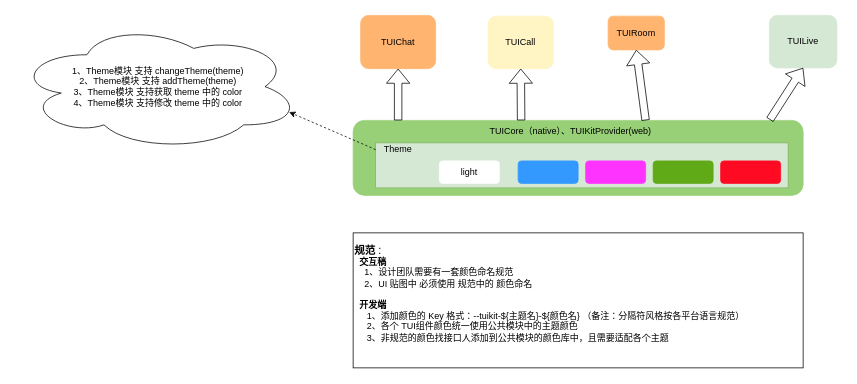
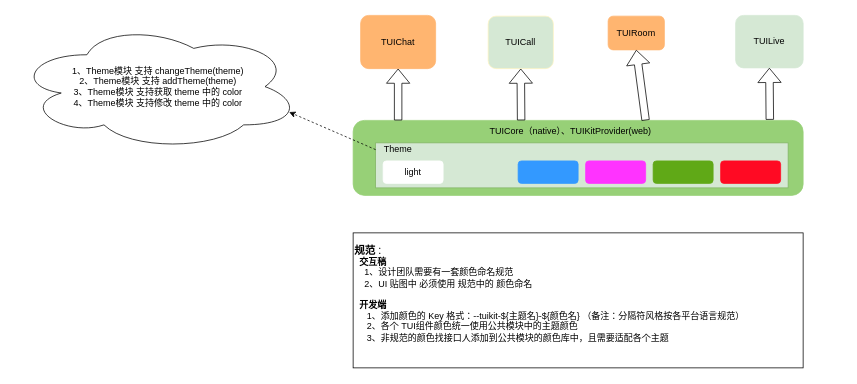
(521, 42) -> (521, 42)
(803, 42) -> (769, 42)
(469, 172) -> (413, 172)
